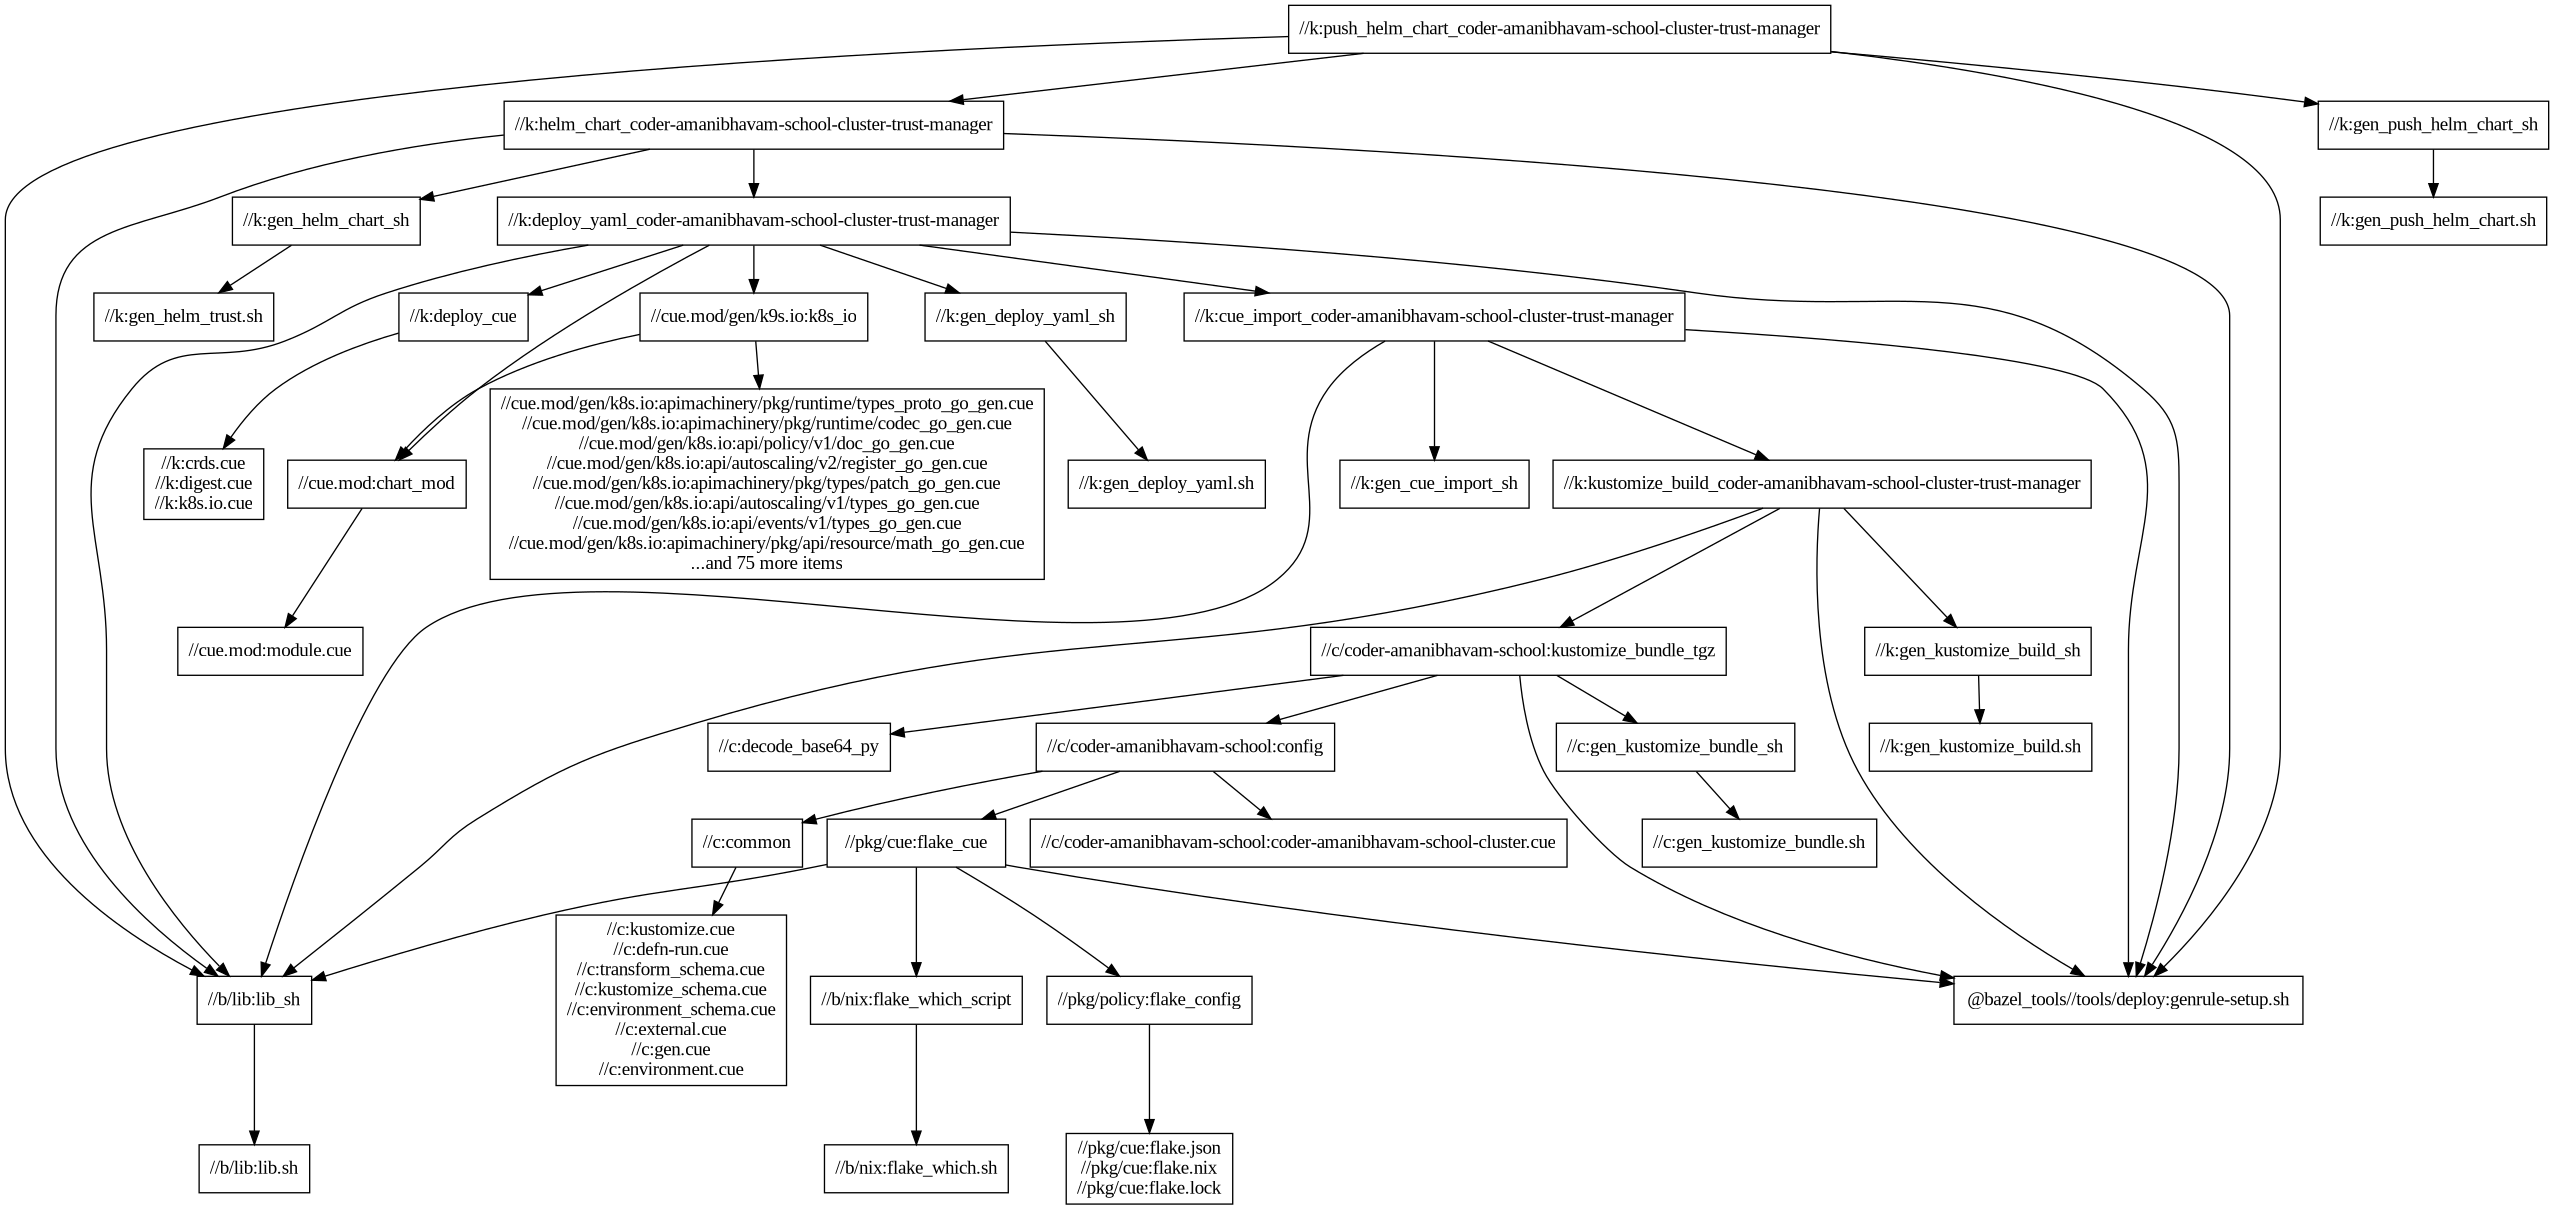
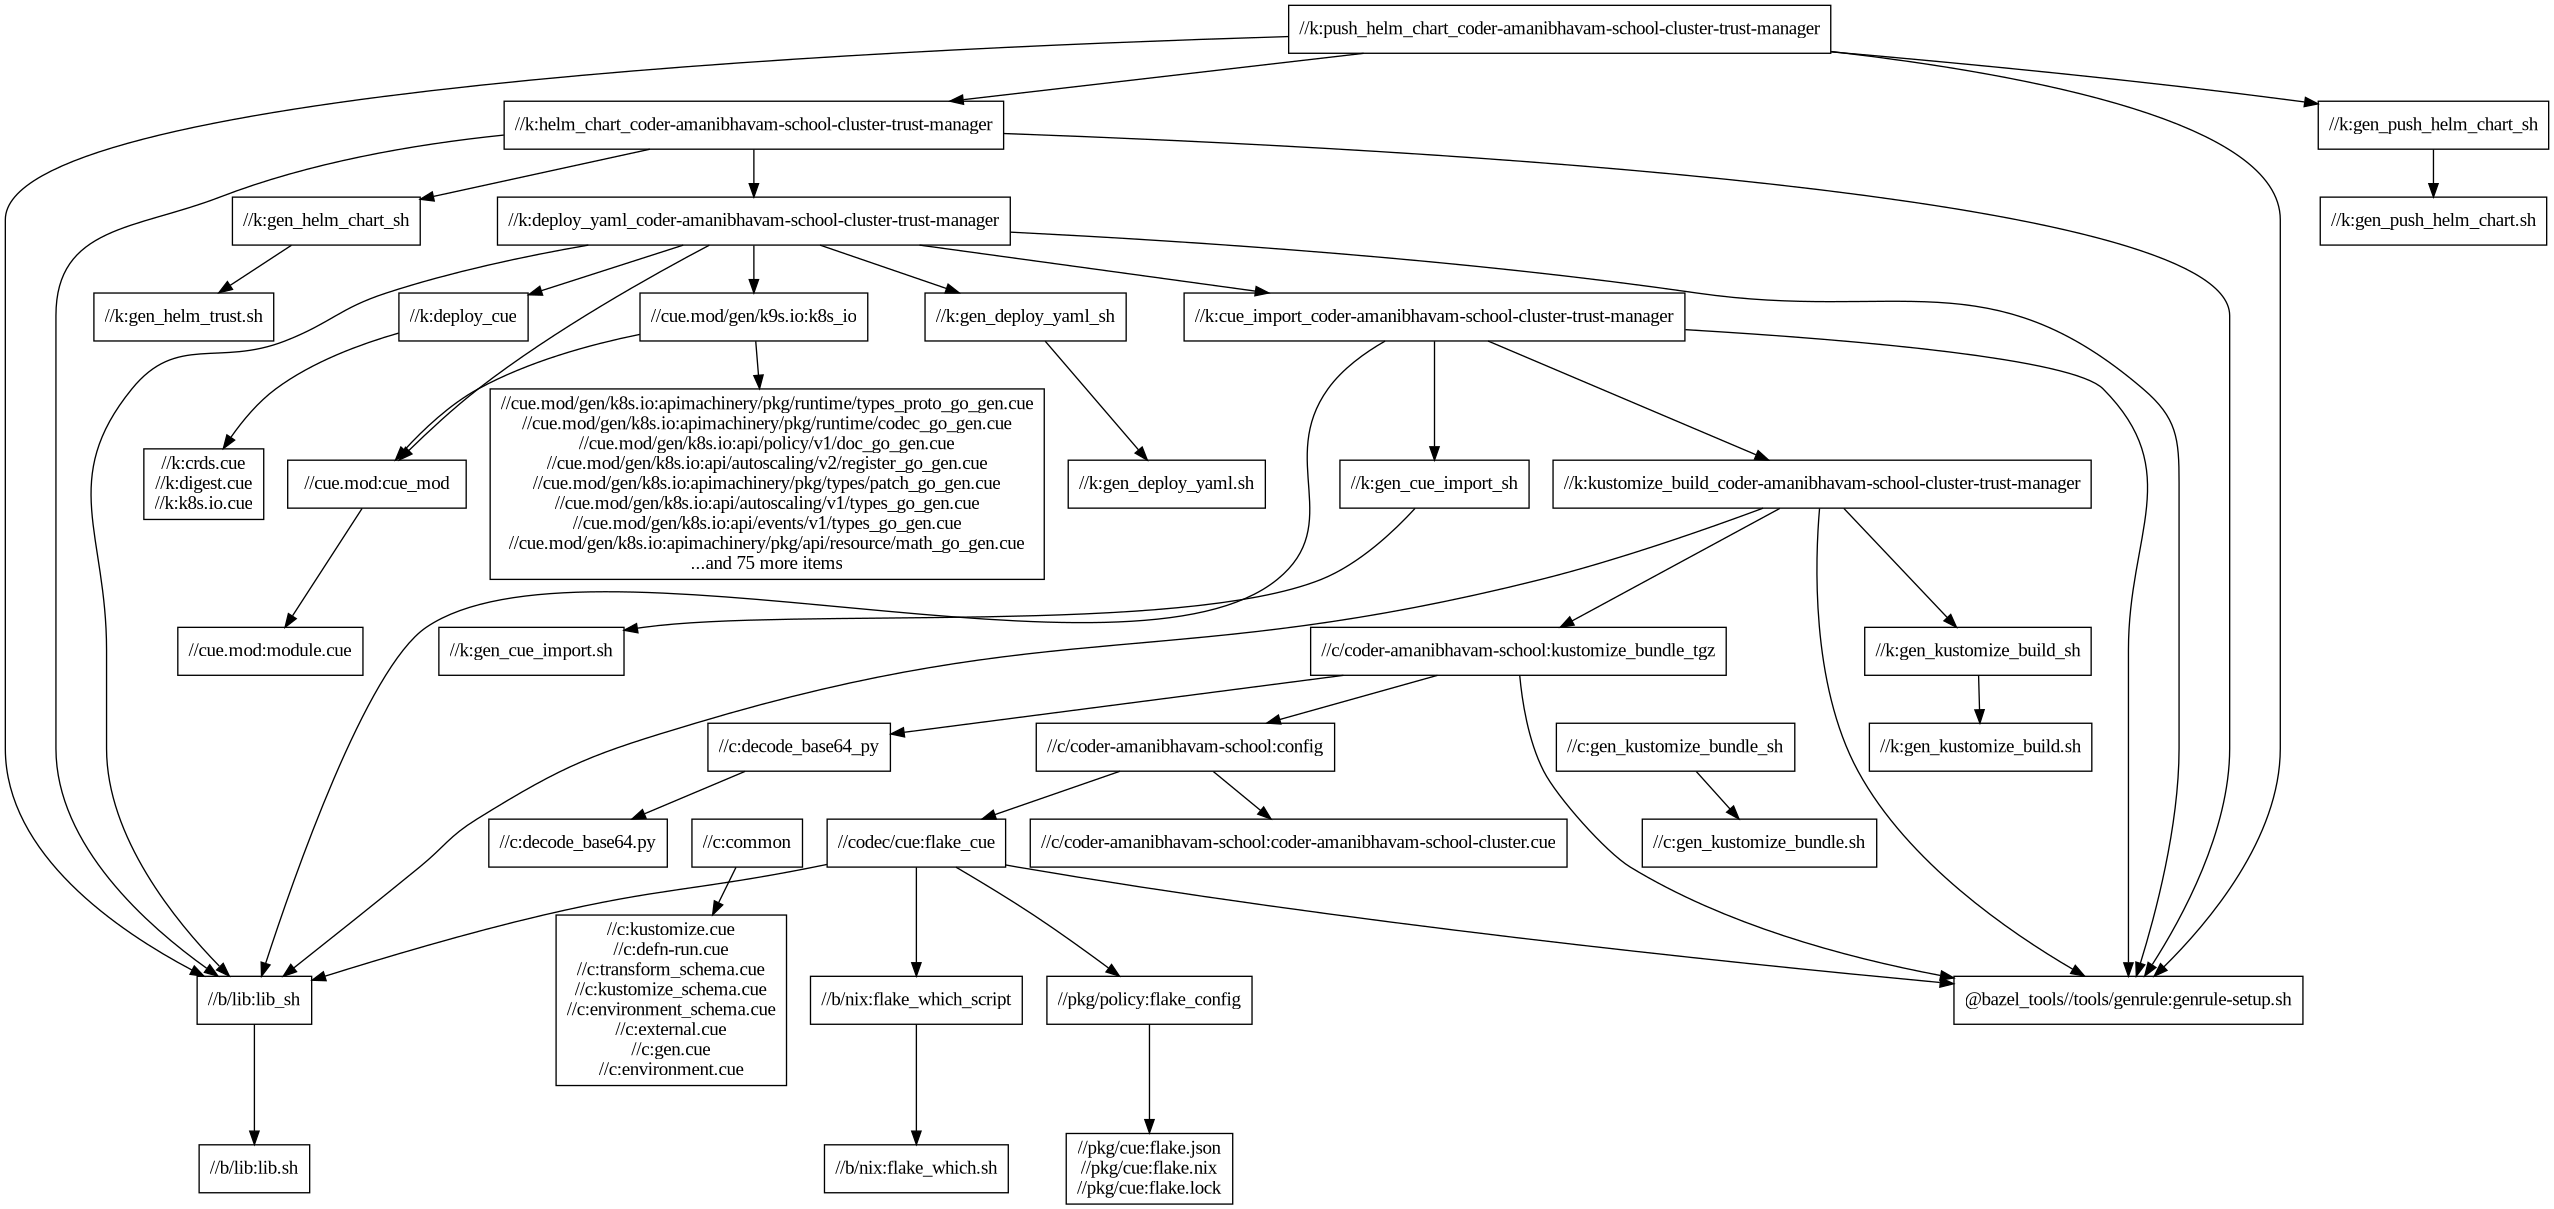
(377, 484) -> (377, 484)
none -> (531, 651)
(1591, 696) -> none
(929, 793) -> none
none -> (578, 843)
(916, 843) -> (916, 843)
(2128, 1000) -> (2128, 1000)
